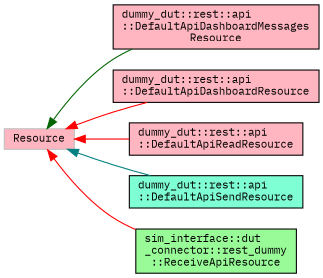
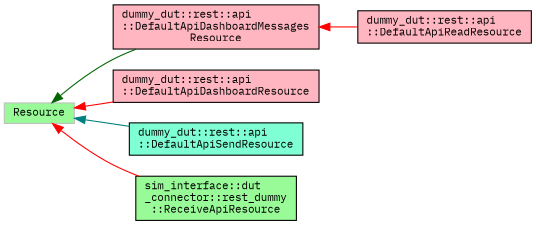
(39, 139) -> (39, 113)
(107, 139) -> (344, 27)
